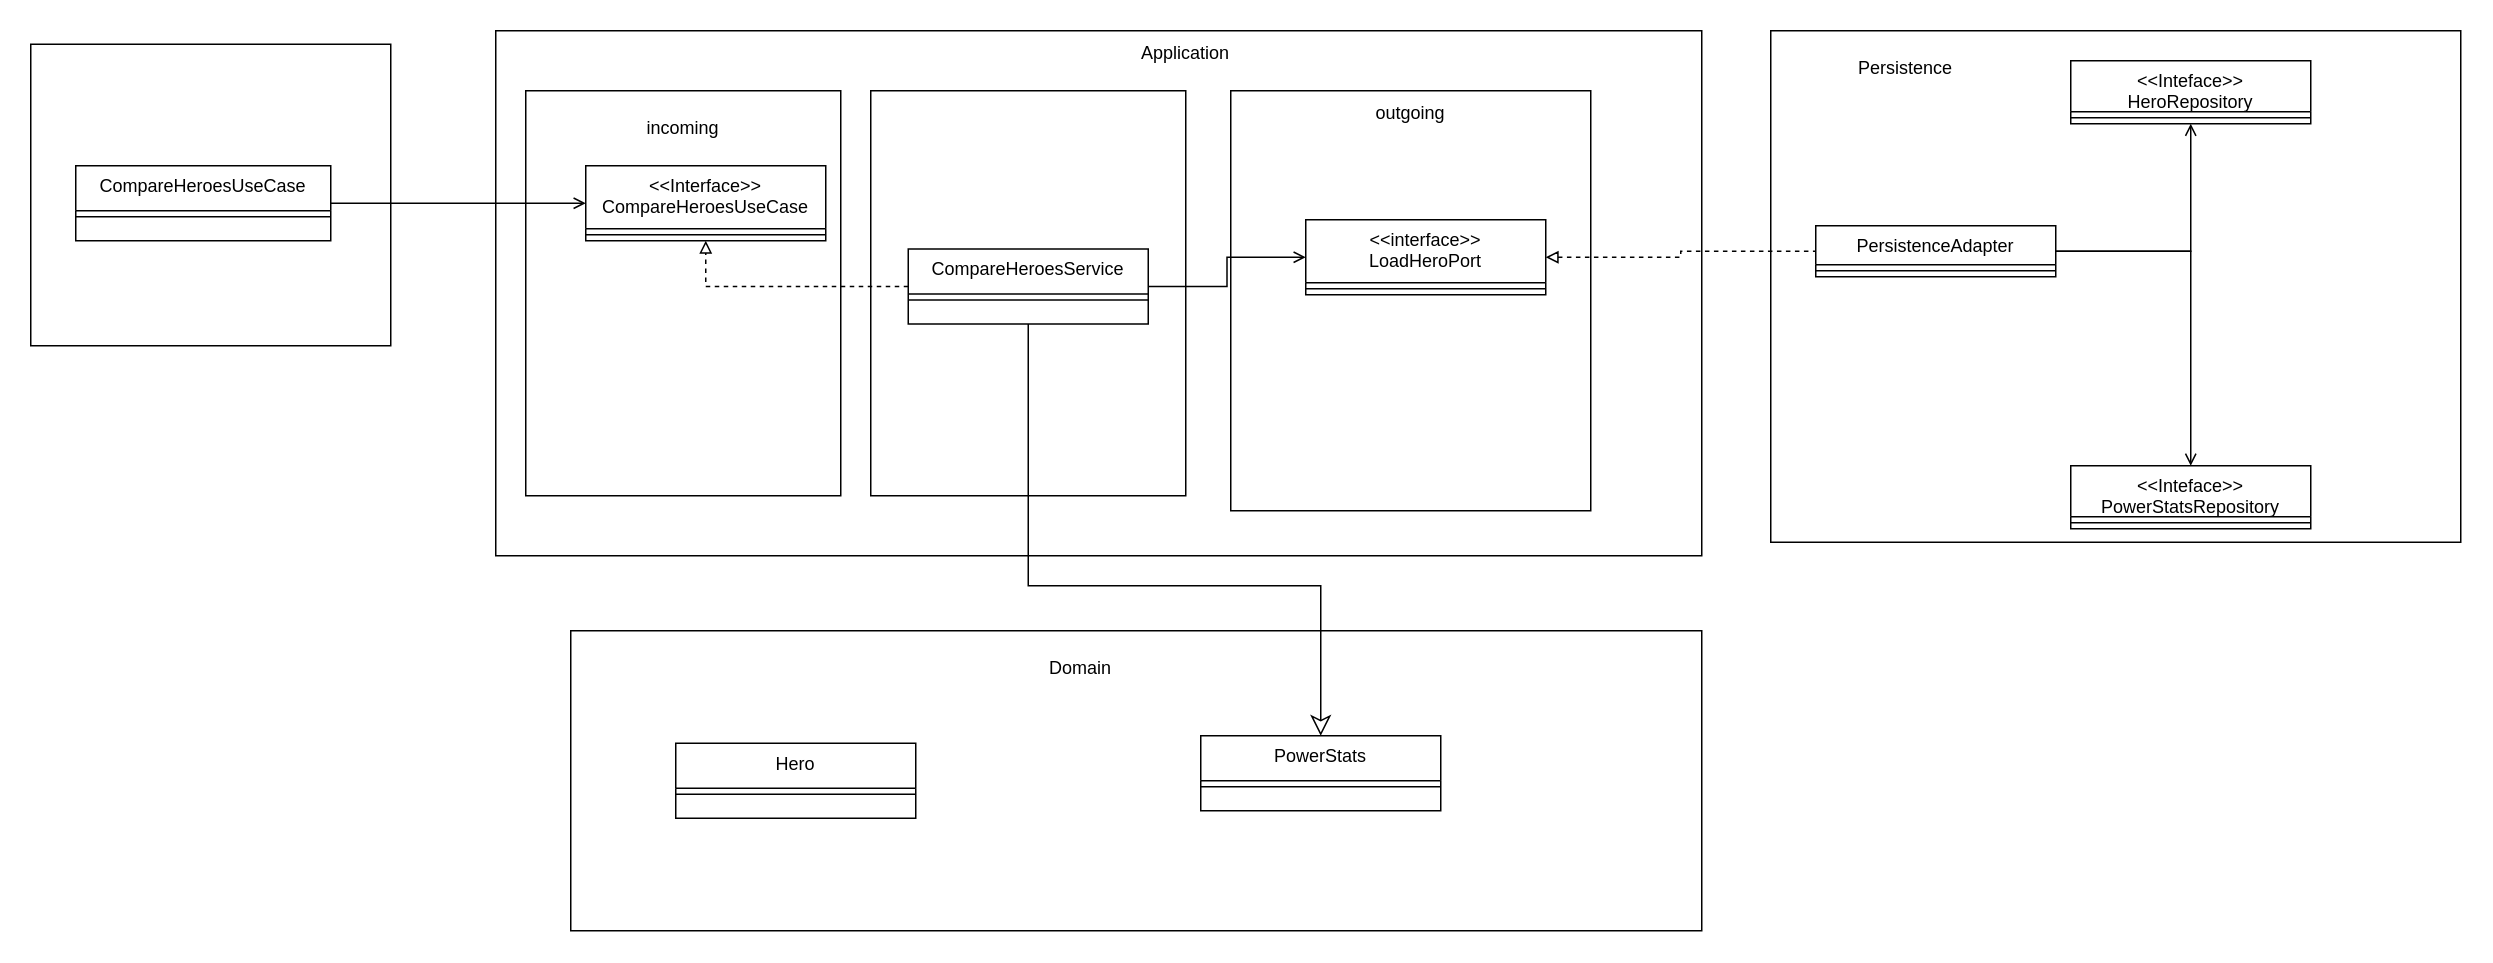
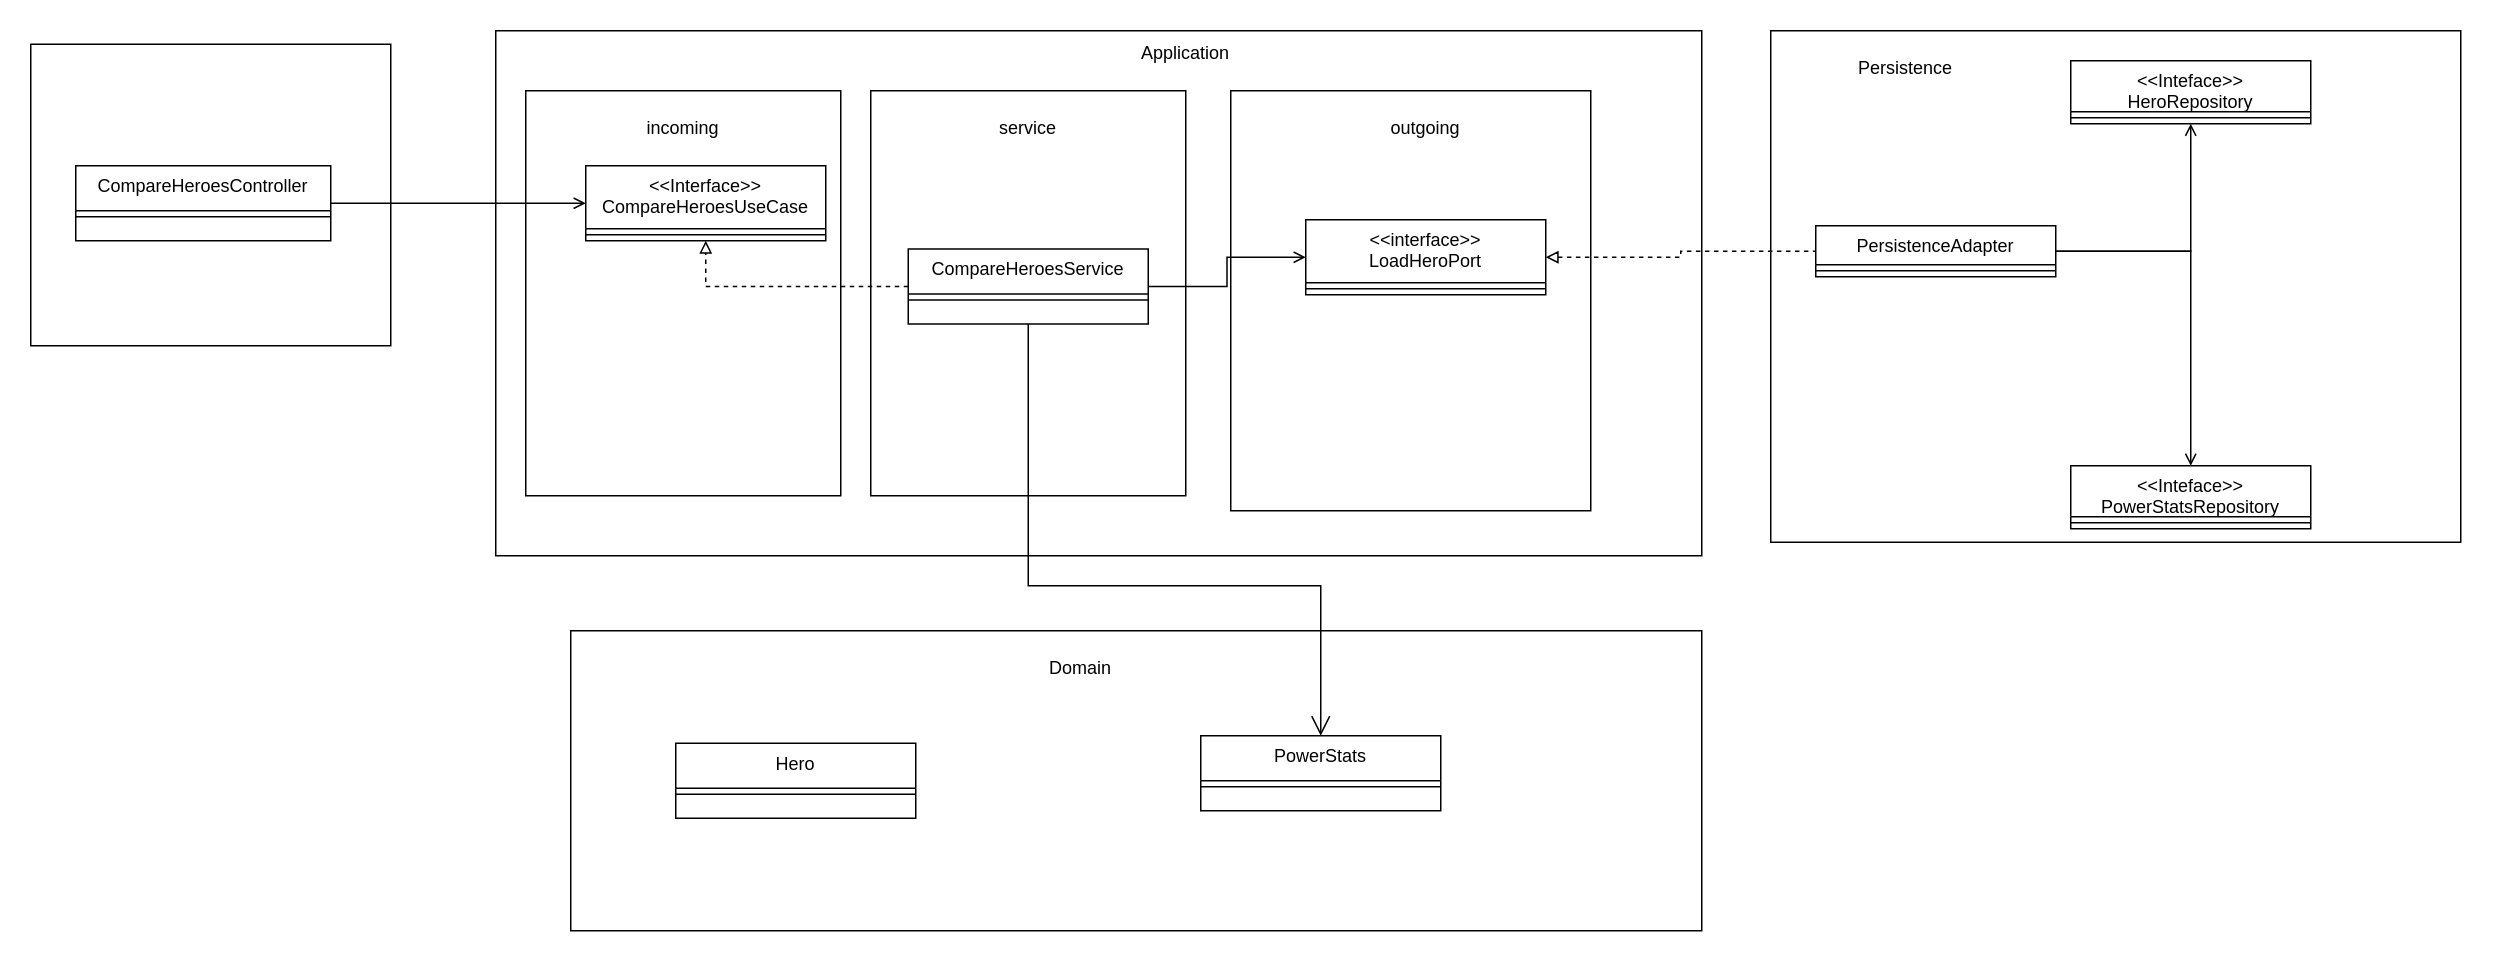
(1411, 113) -> (1426, 128)
none -> (1028, 128)
(203, 186) -> (203, 186)
(1321, 718) -> (1321, 724)
